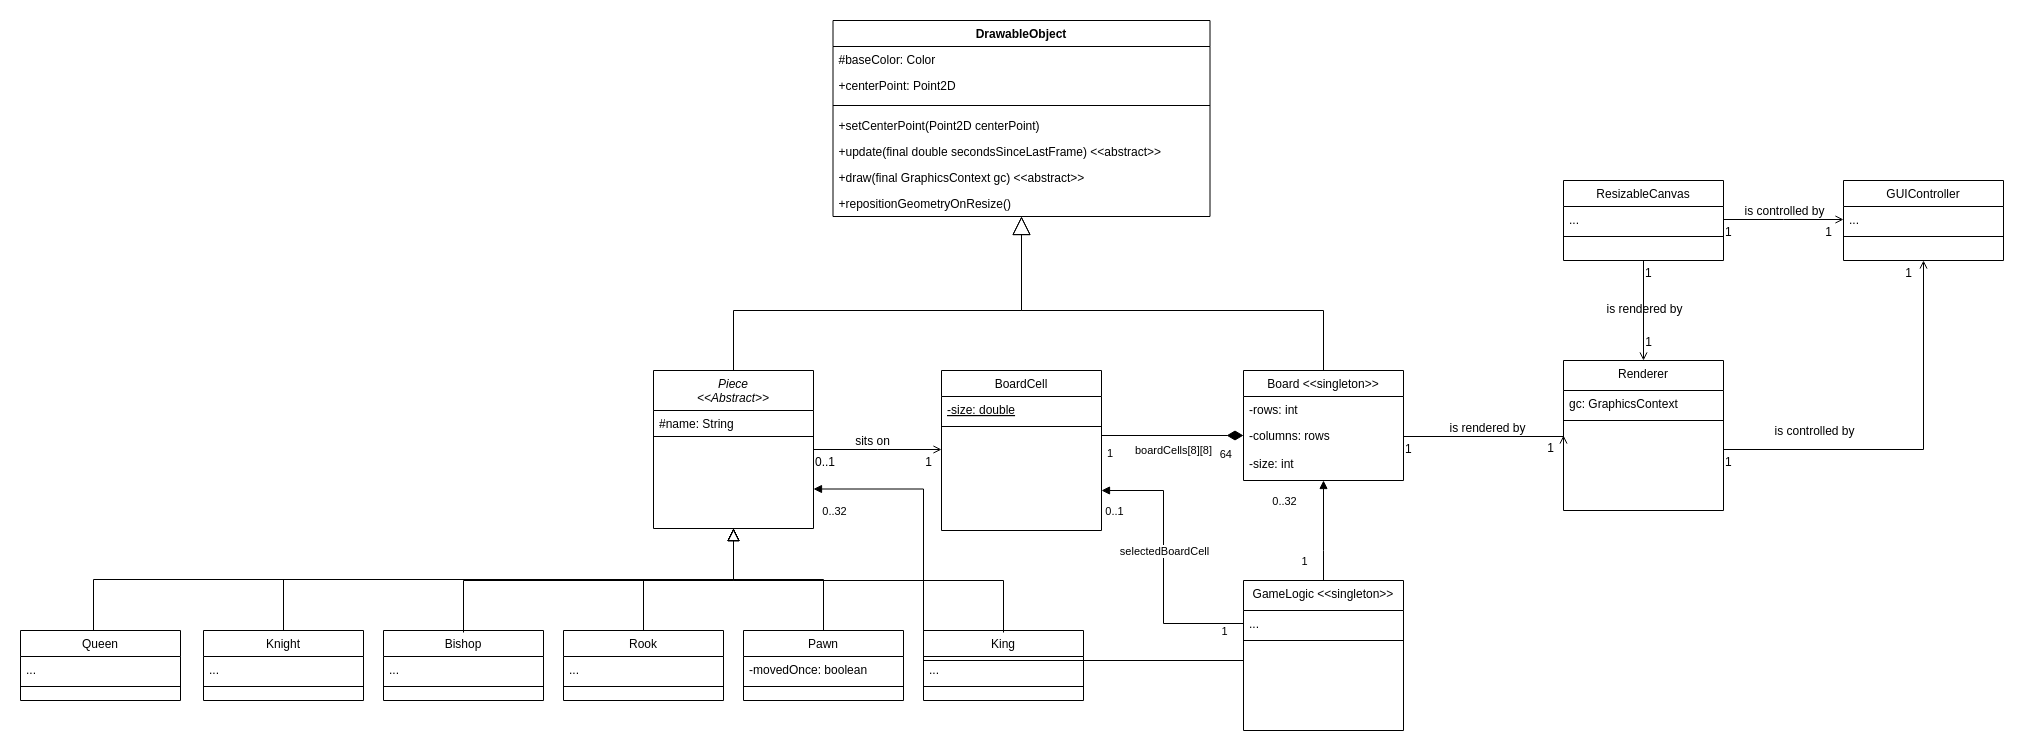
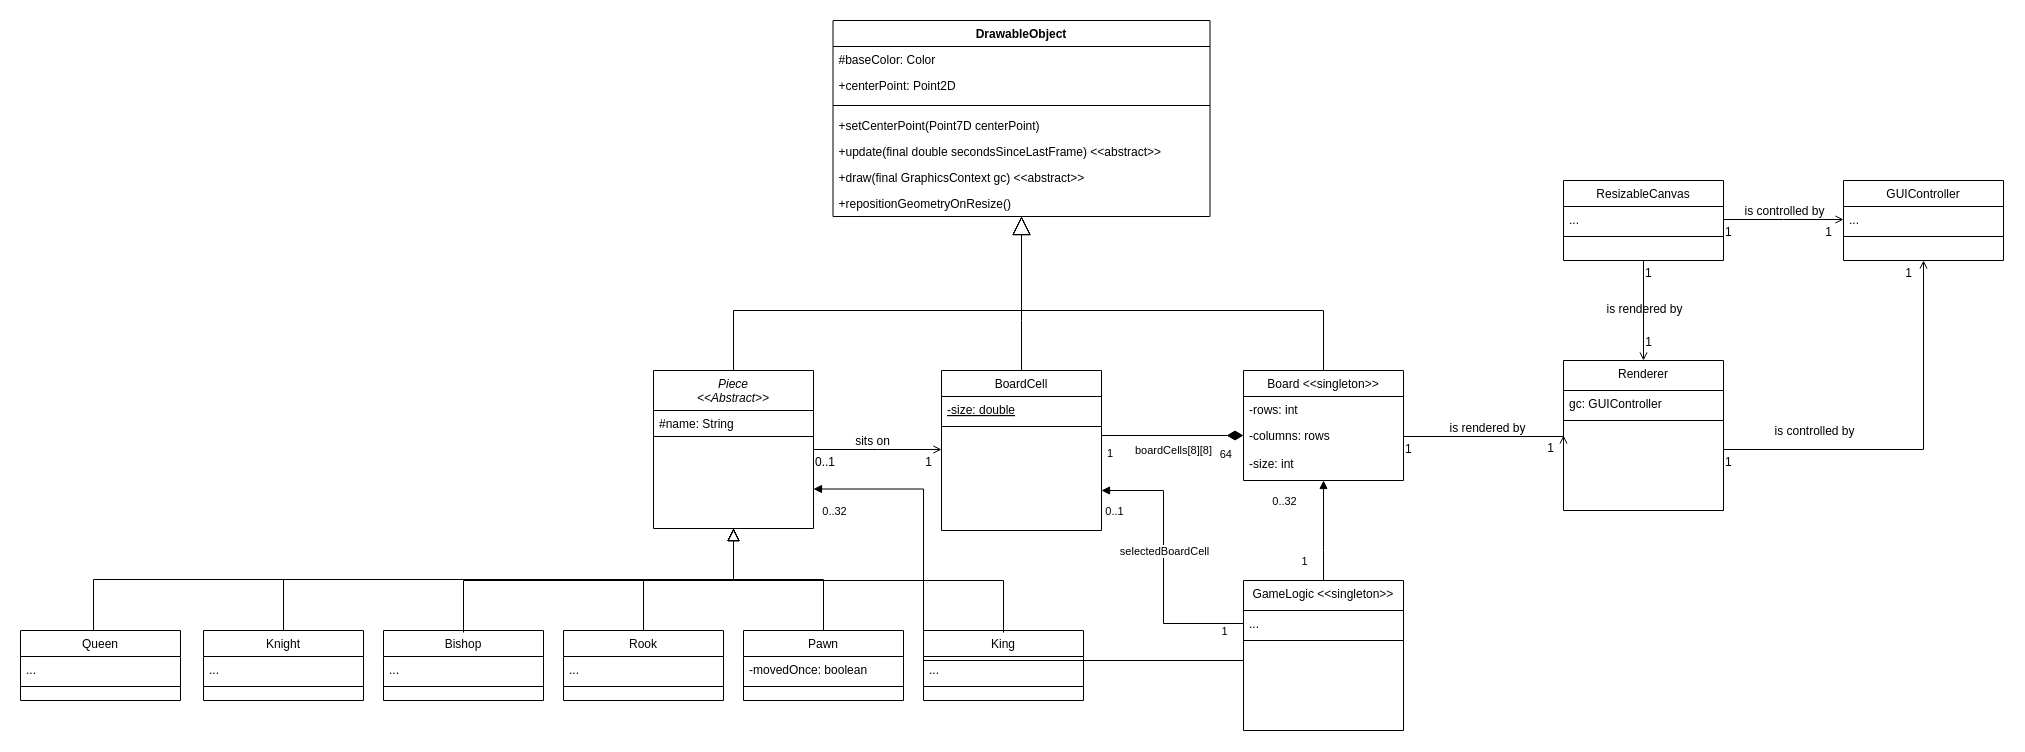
(953, 126) -> (953, 126)
none -> (1022, 342)
(1628, 404) -> (1620, 404)
